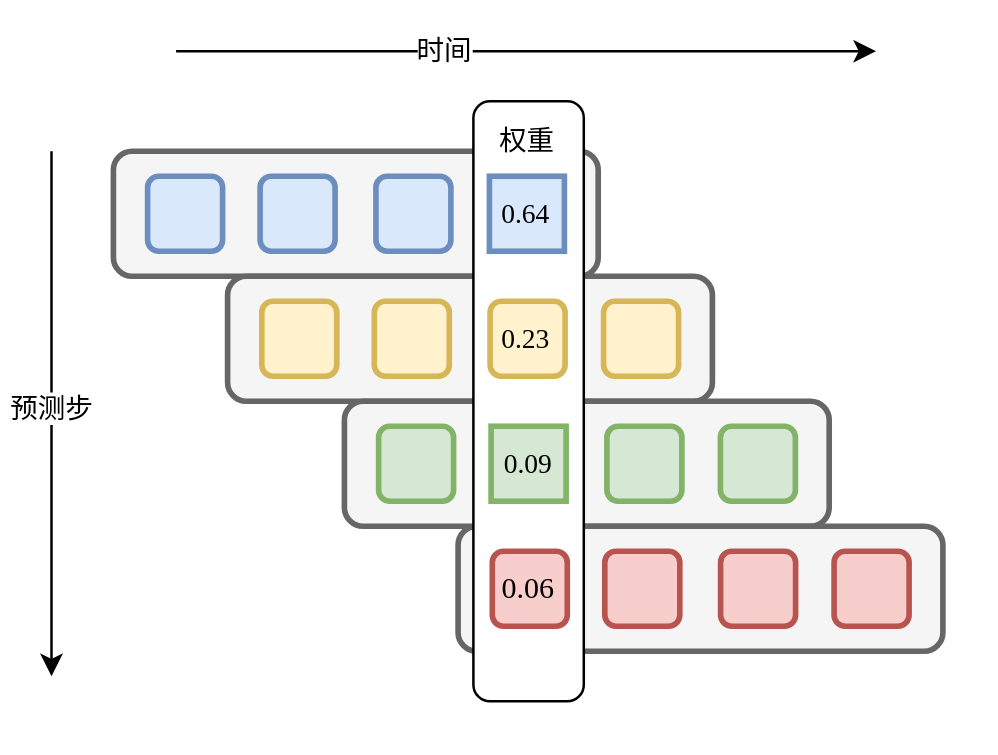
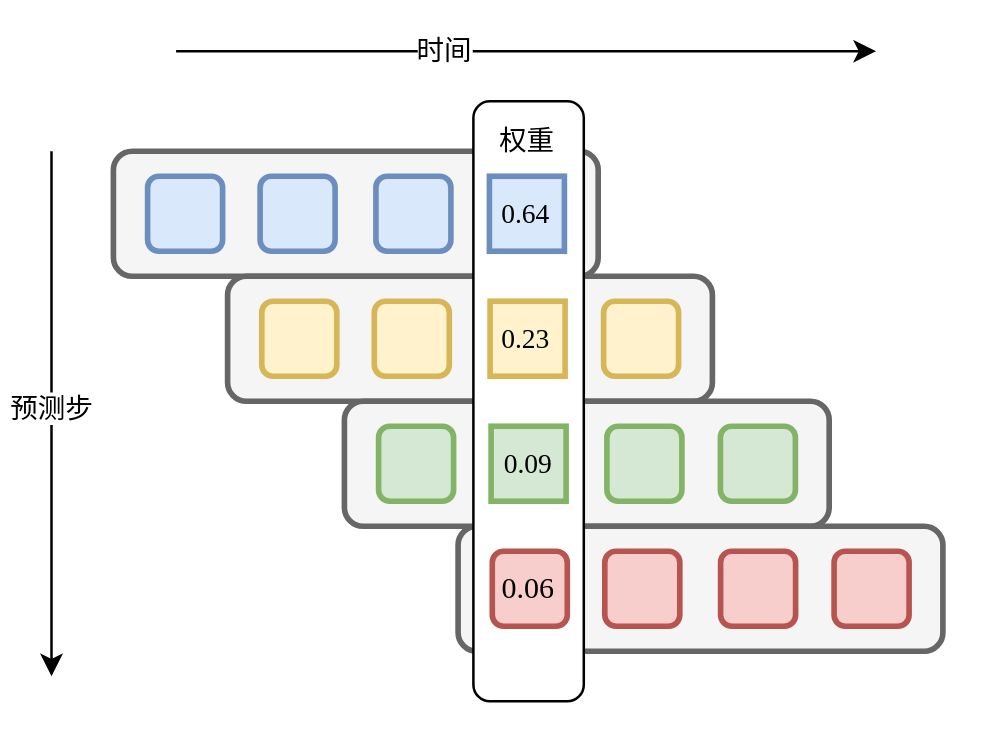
(527, 339) -> (527, 339)
